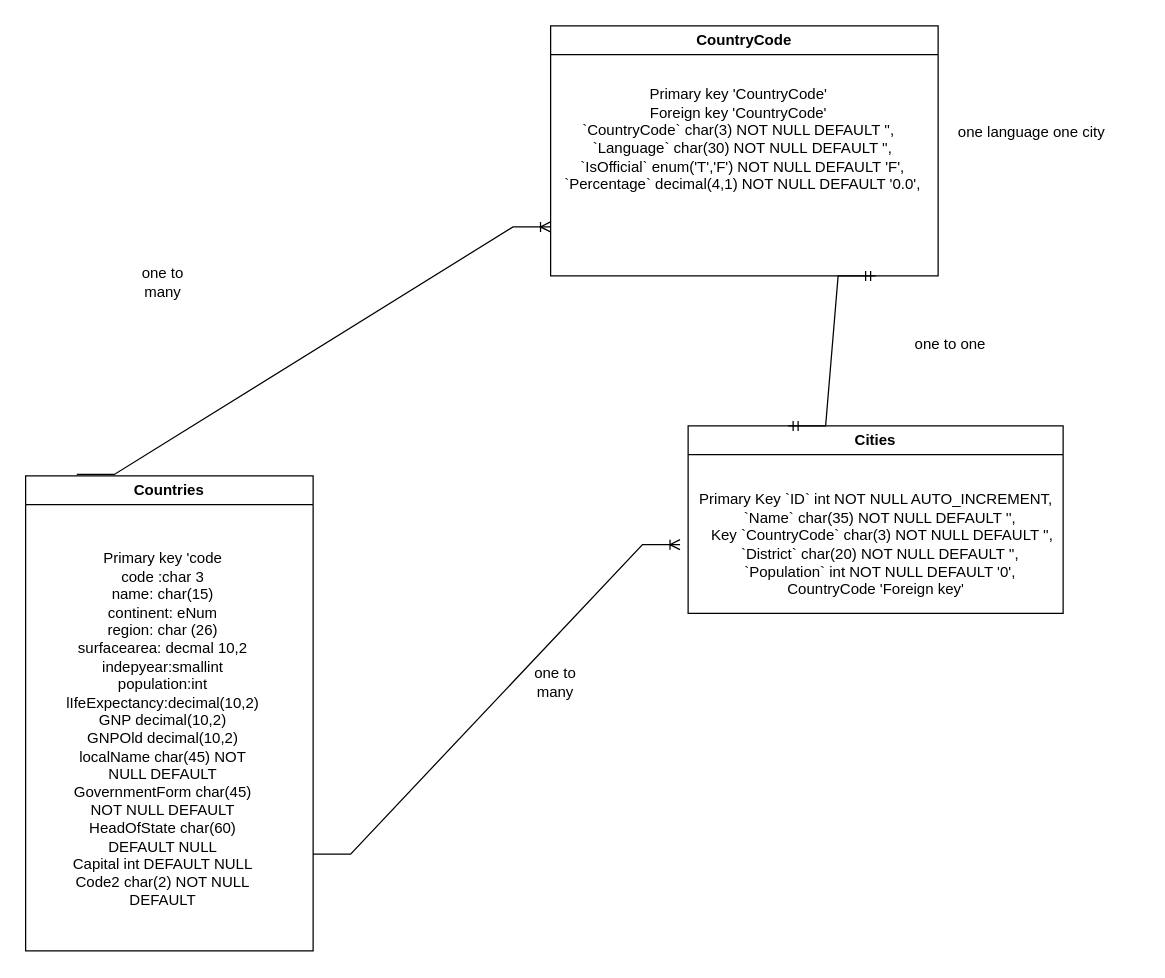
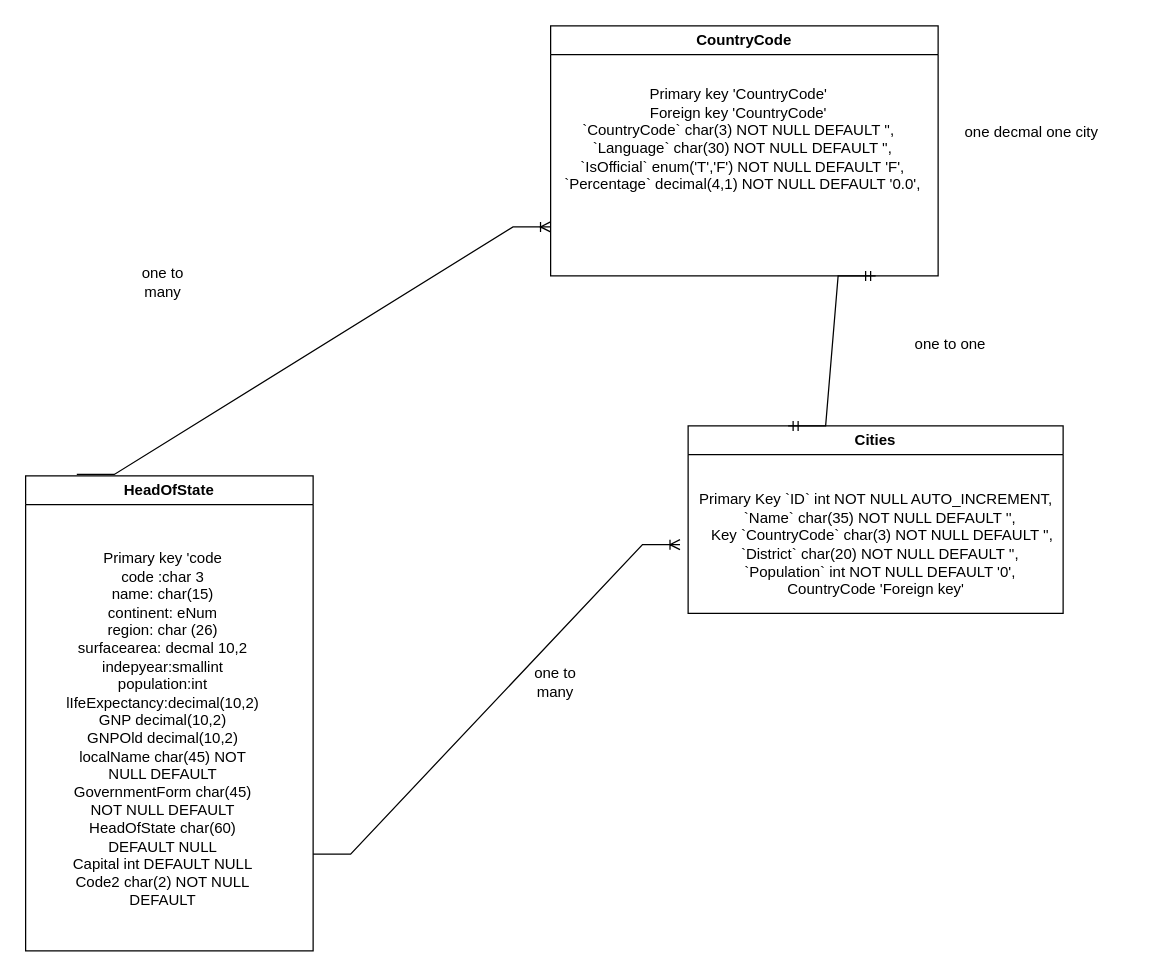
(1032, 132) -> (1032, 132)
(169, 491) -> (169, 491)
